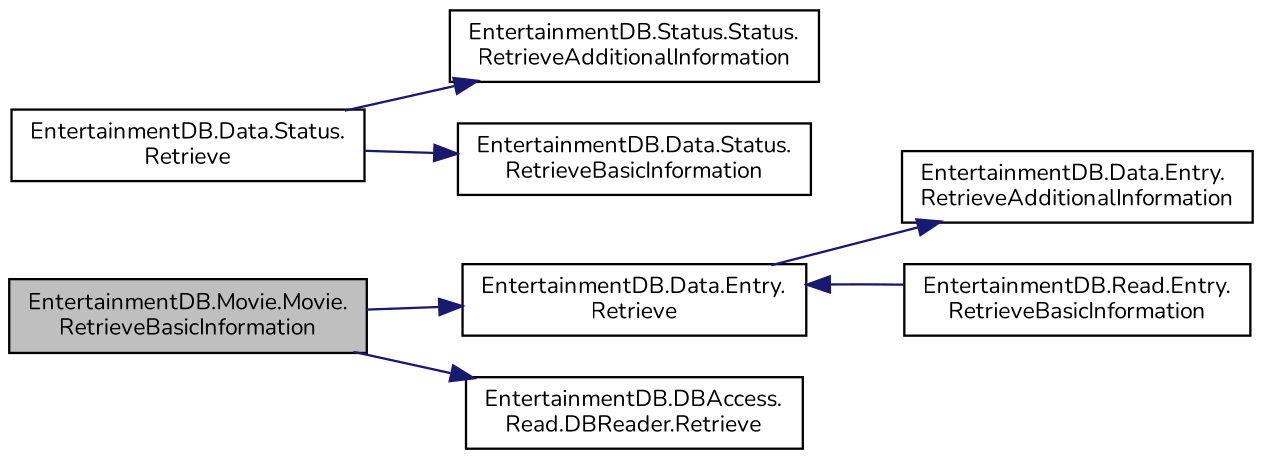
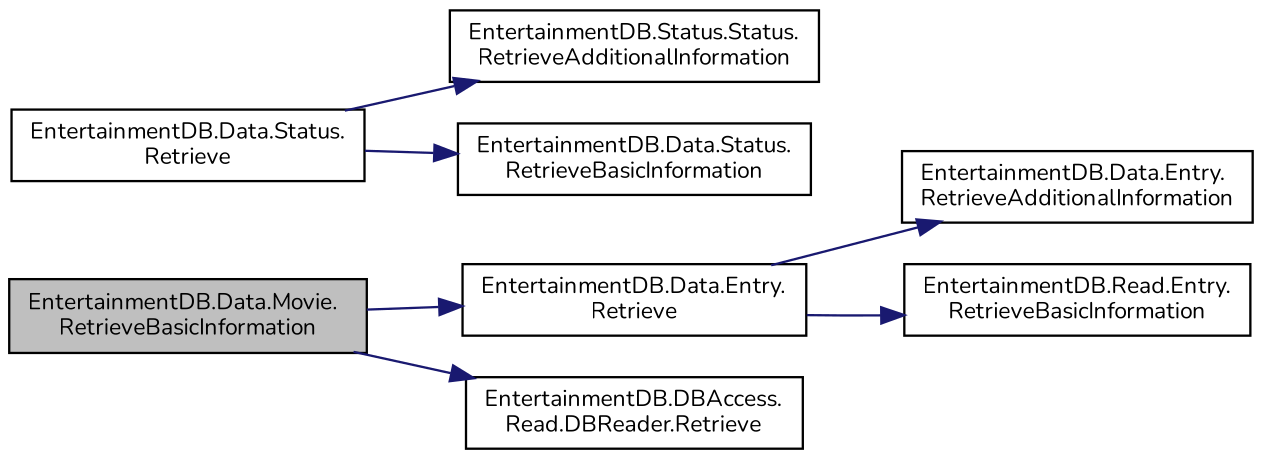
(867, 284) -> (844, 315)
(188, 316) -> (188, 316)
